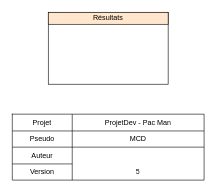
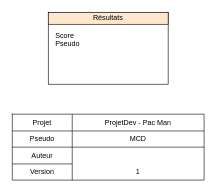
none -> (84, 45)
(138, 173) -> (138, 173)
